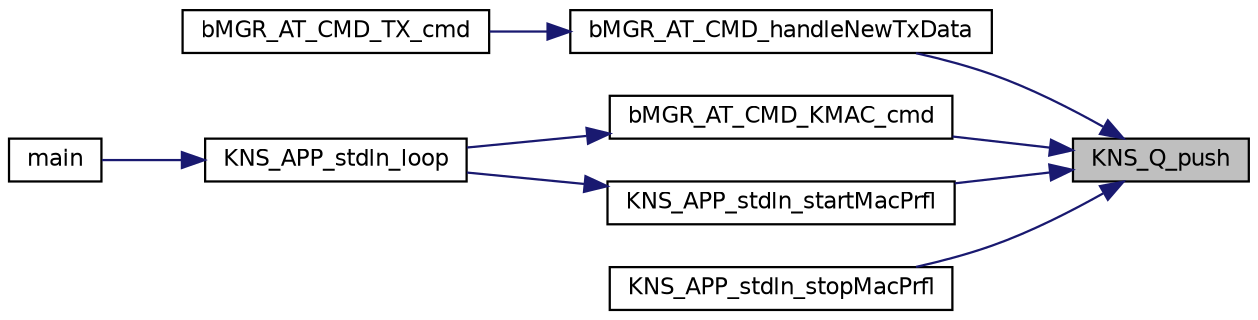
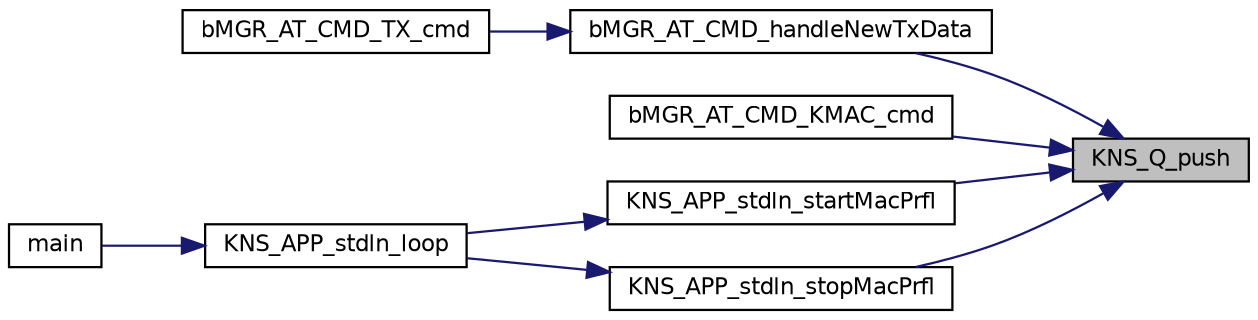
(527, 142) -> (527, 264)
